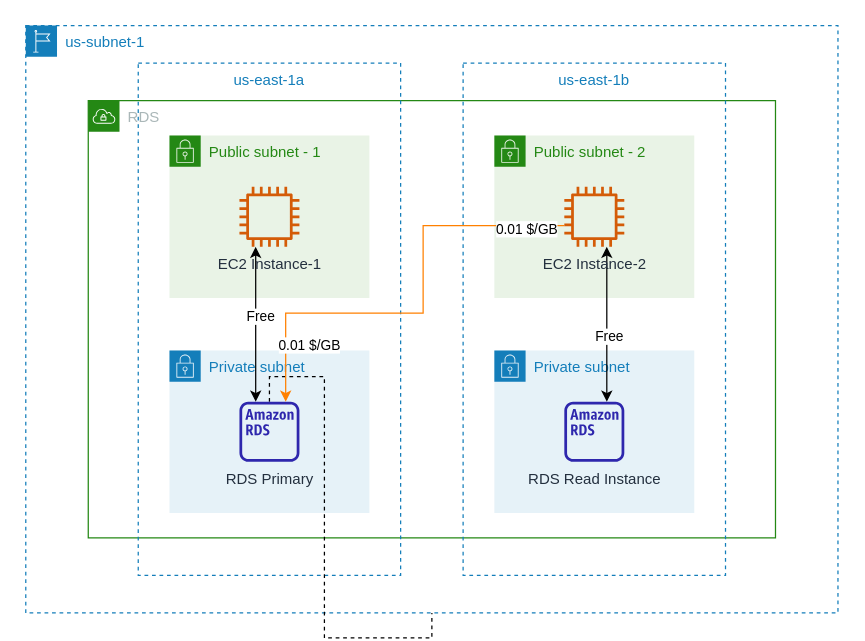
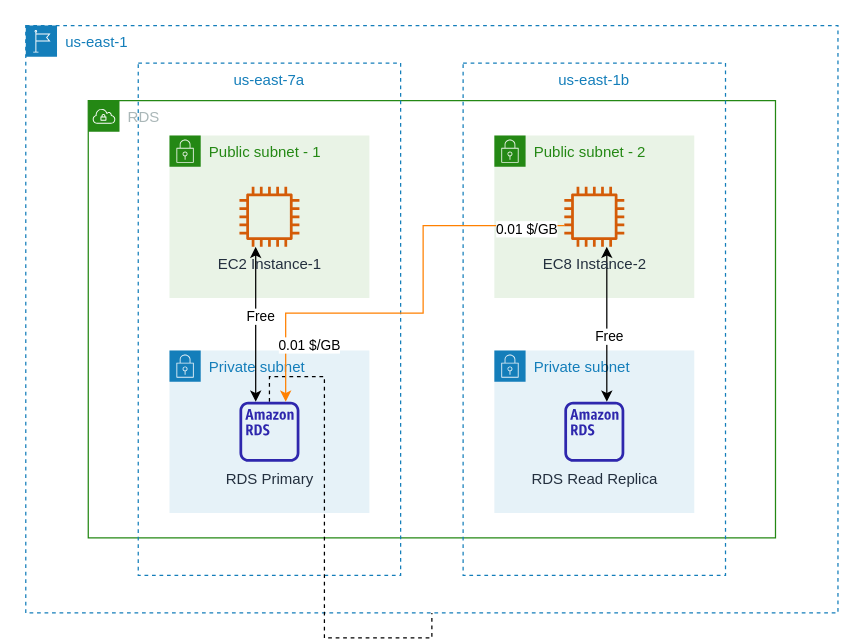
(112, 43) -> (103, 43)
(269, 80) -> (269, 80)
(595, 265) -> (595, 265)
(595, 480) -> (595, 480)
